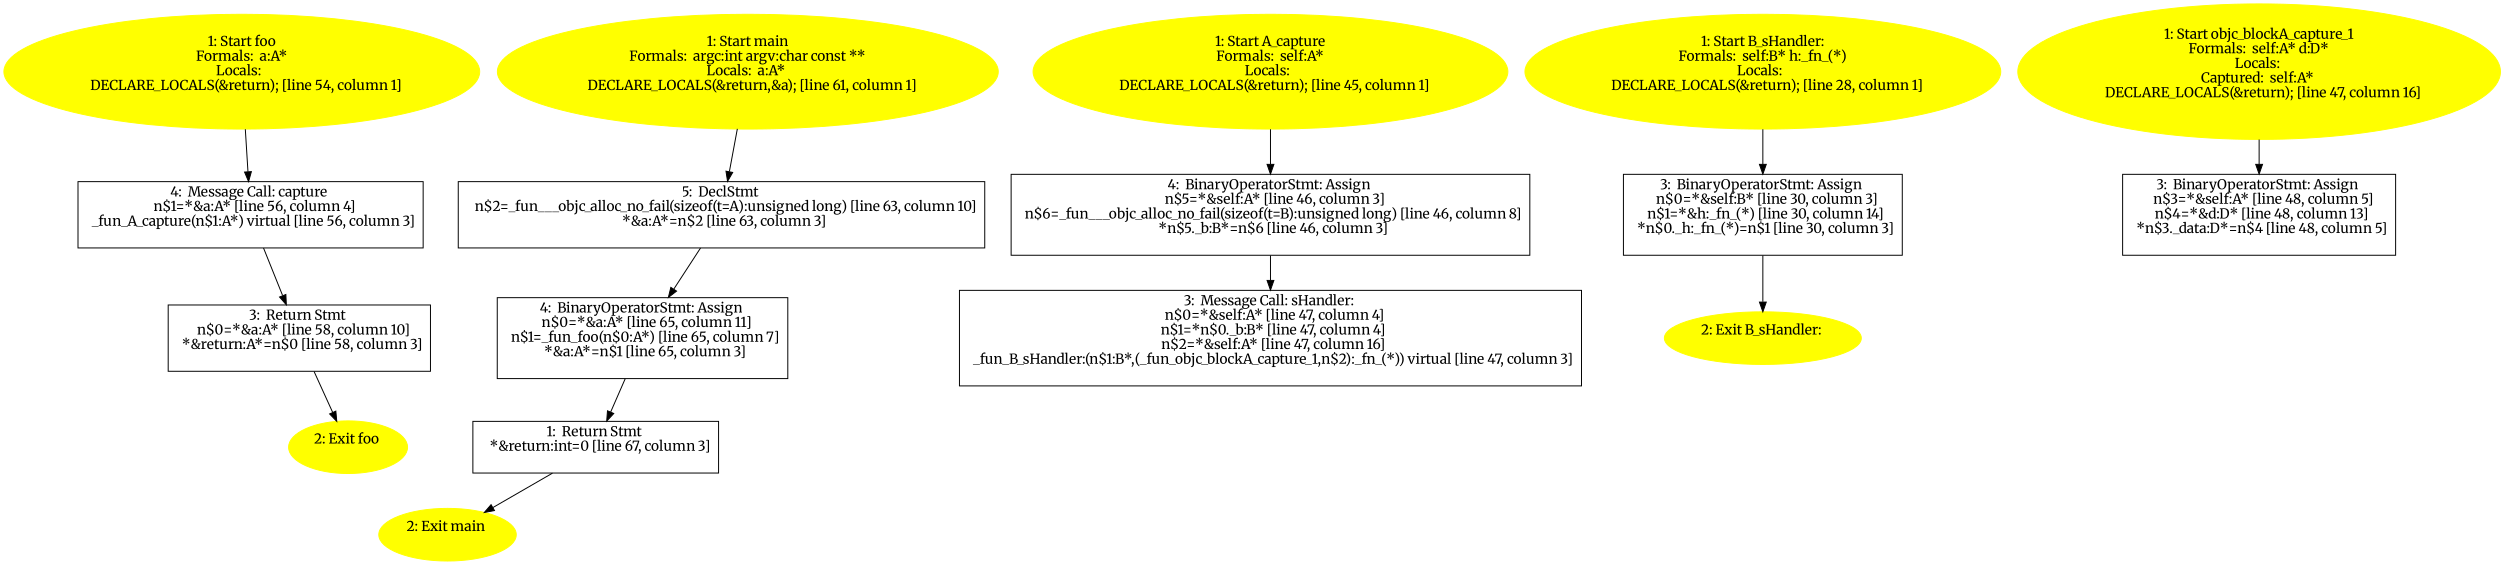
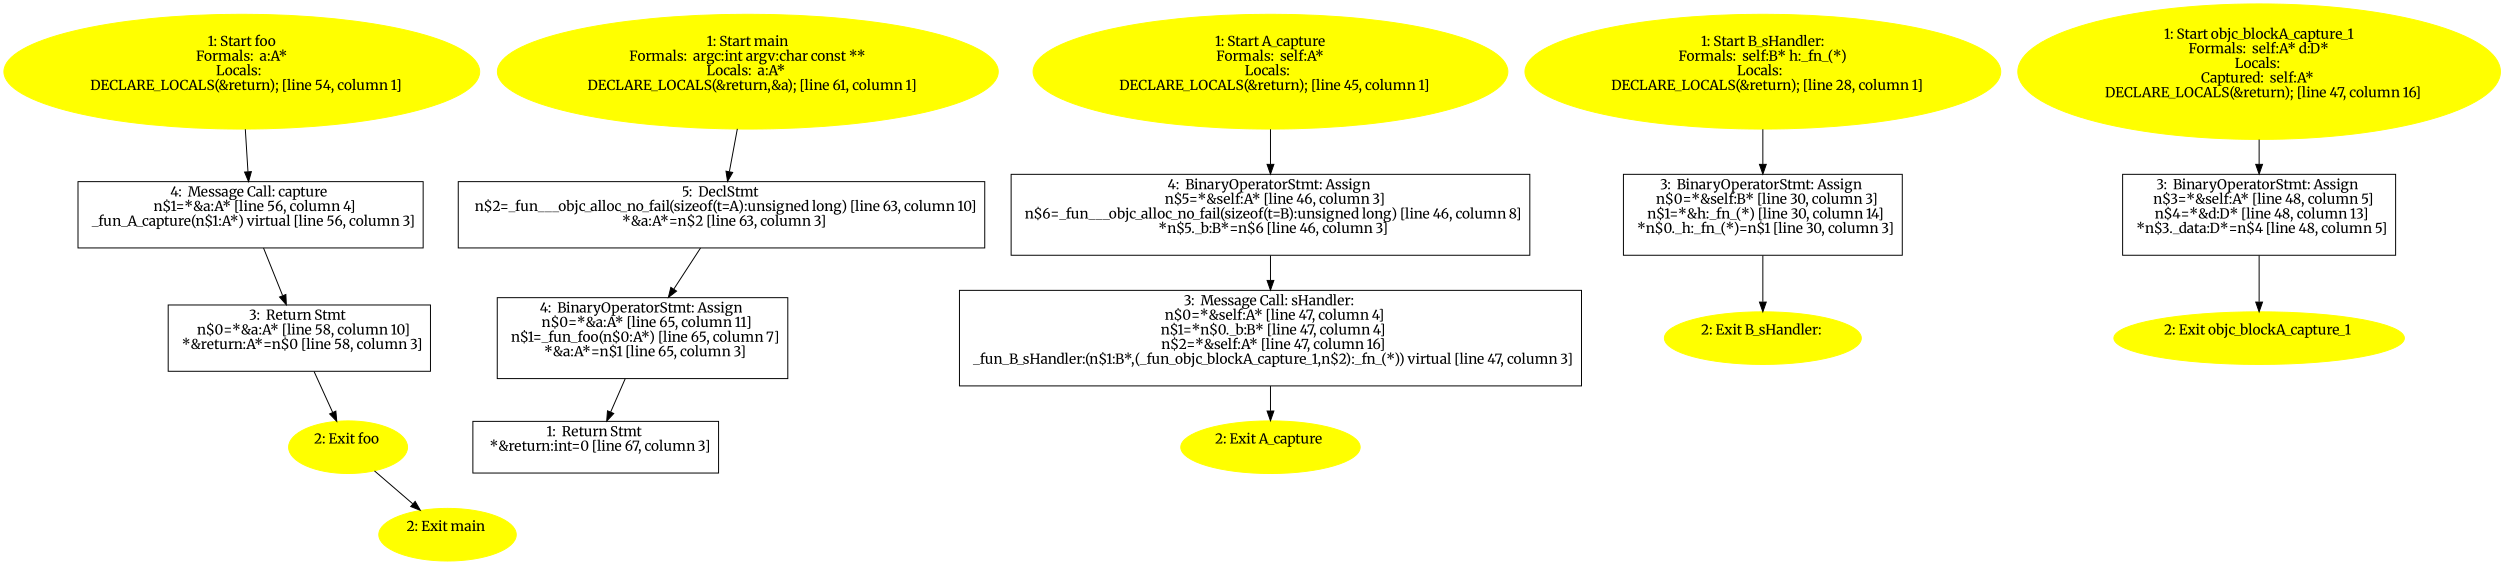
none -> (2259, 338)
none -> (1271, 447)
(523, 490) -> (394, 487)
